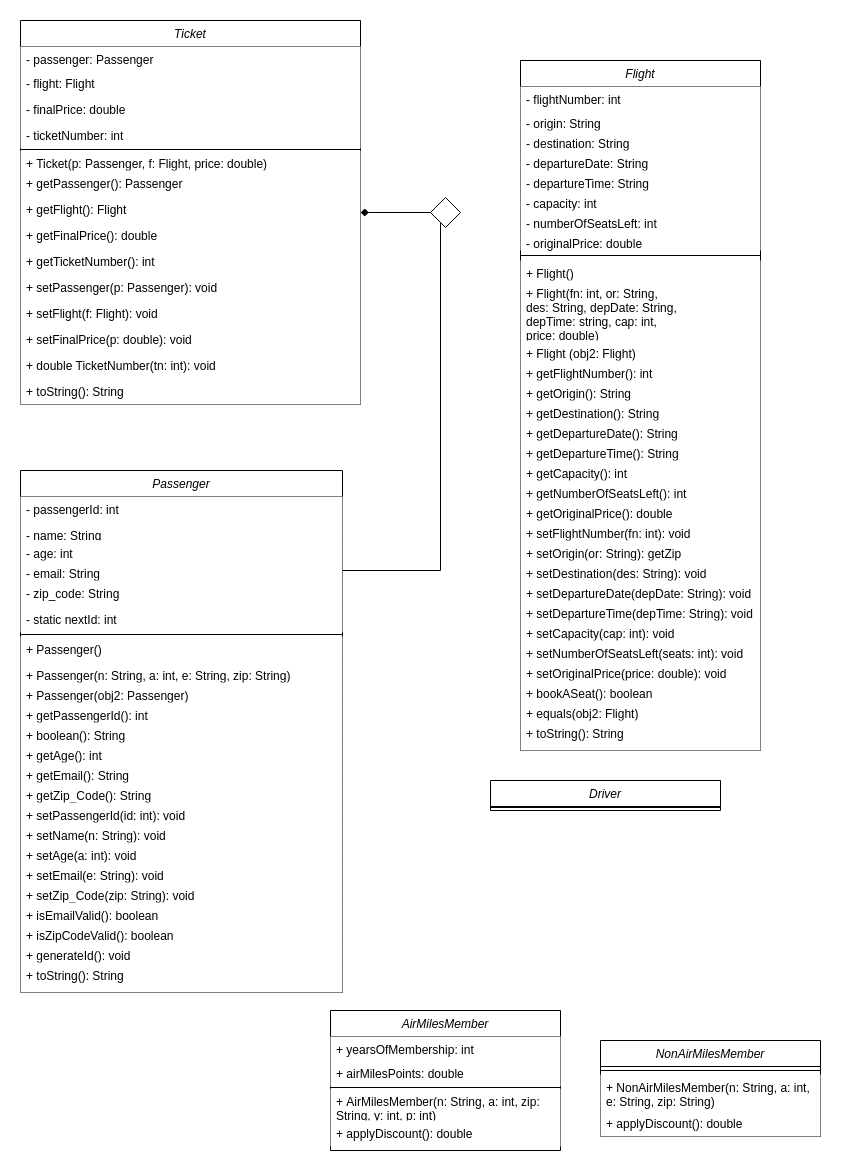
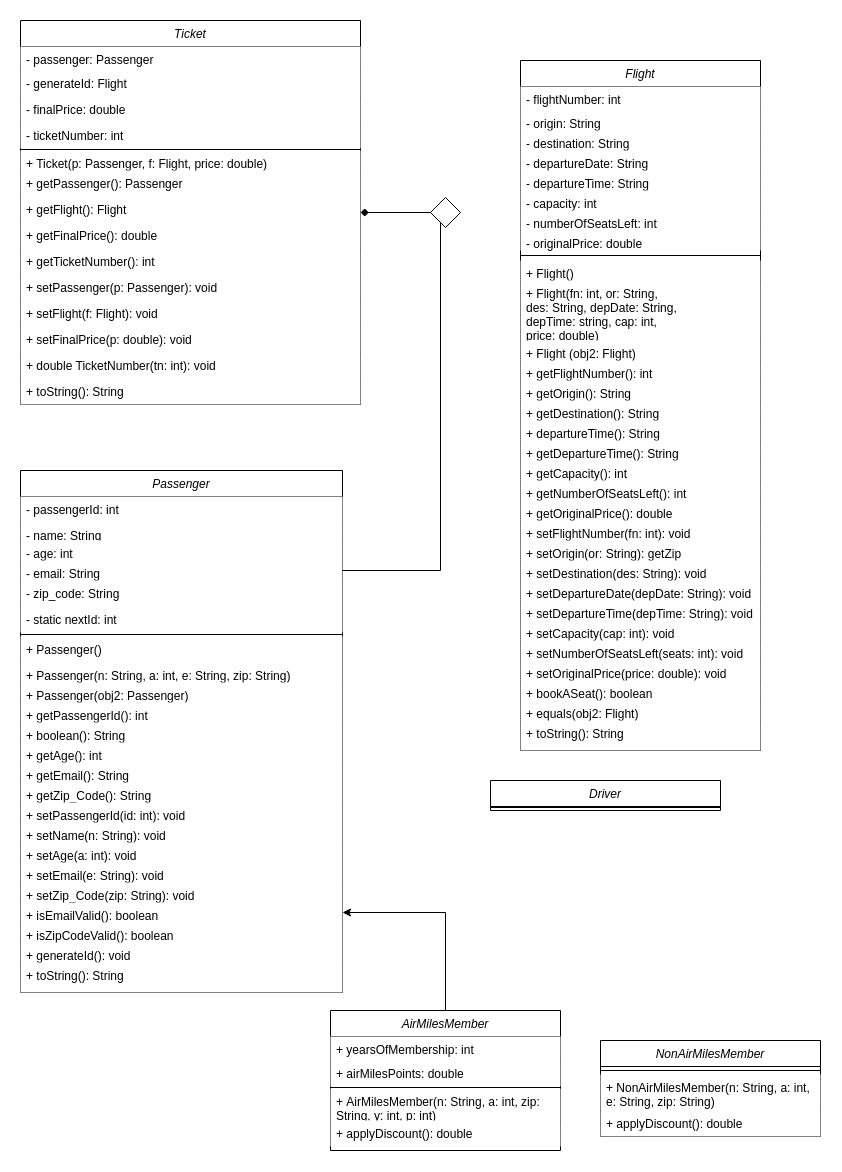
(69, 84) -> (85, 84)
(614, 434) -> (602, 434)
none -> (446, 914)
